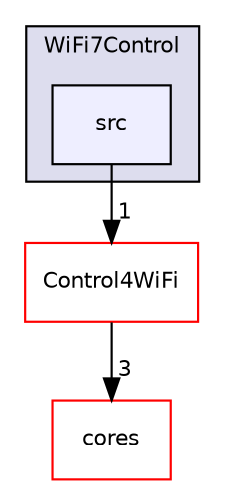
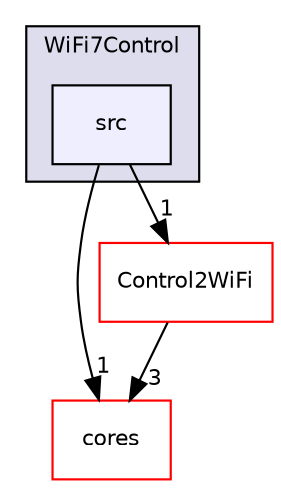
none -> (78, 271)
(112, 282) -> (186, 282)
